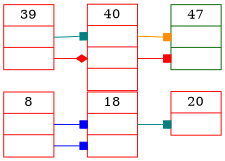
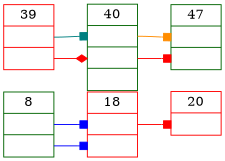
(112, 47) -> (112, 47)
(29, 125) -> (29, 125)
(150, 125) -> (150, 125)
